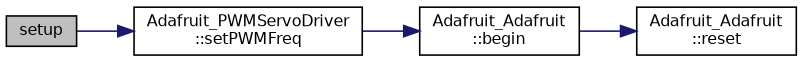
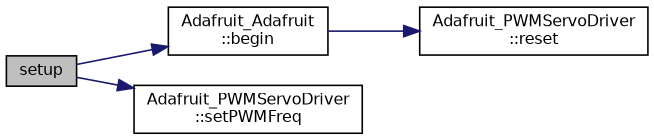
(383, 31) -> (114, 57)
(717, 31) -> (534, 31)
